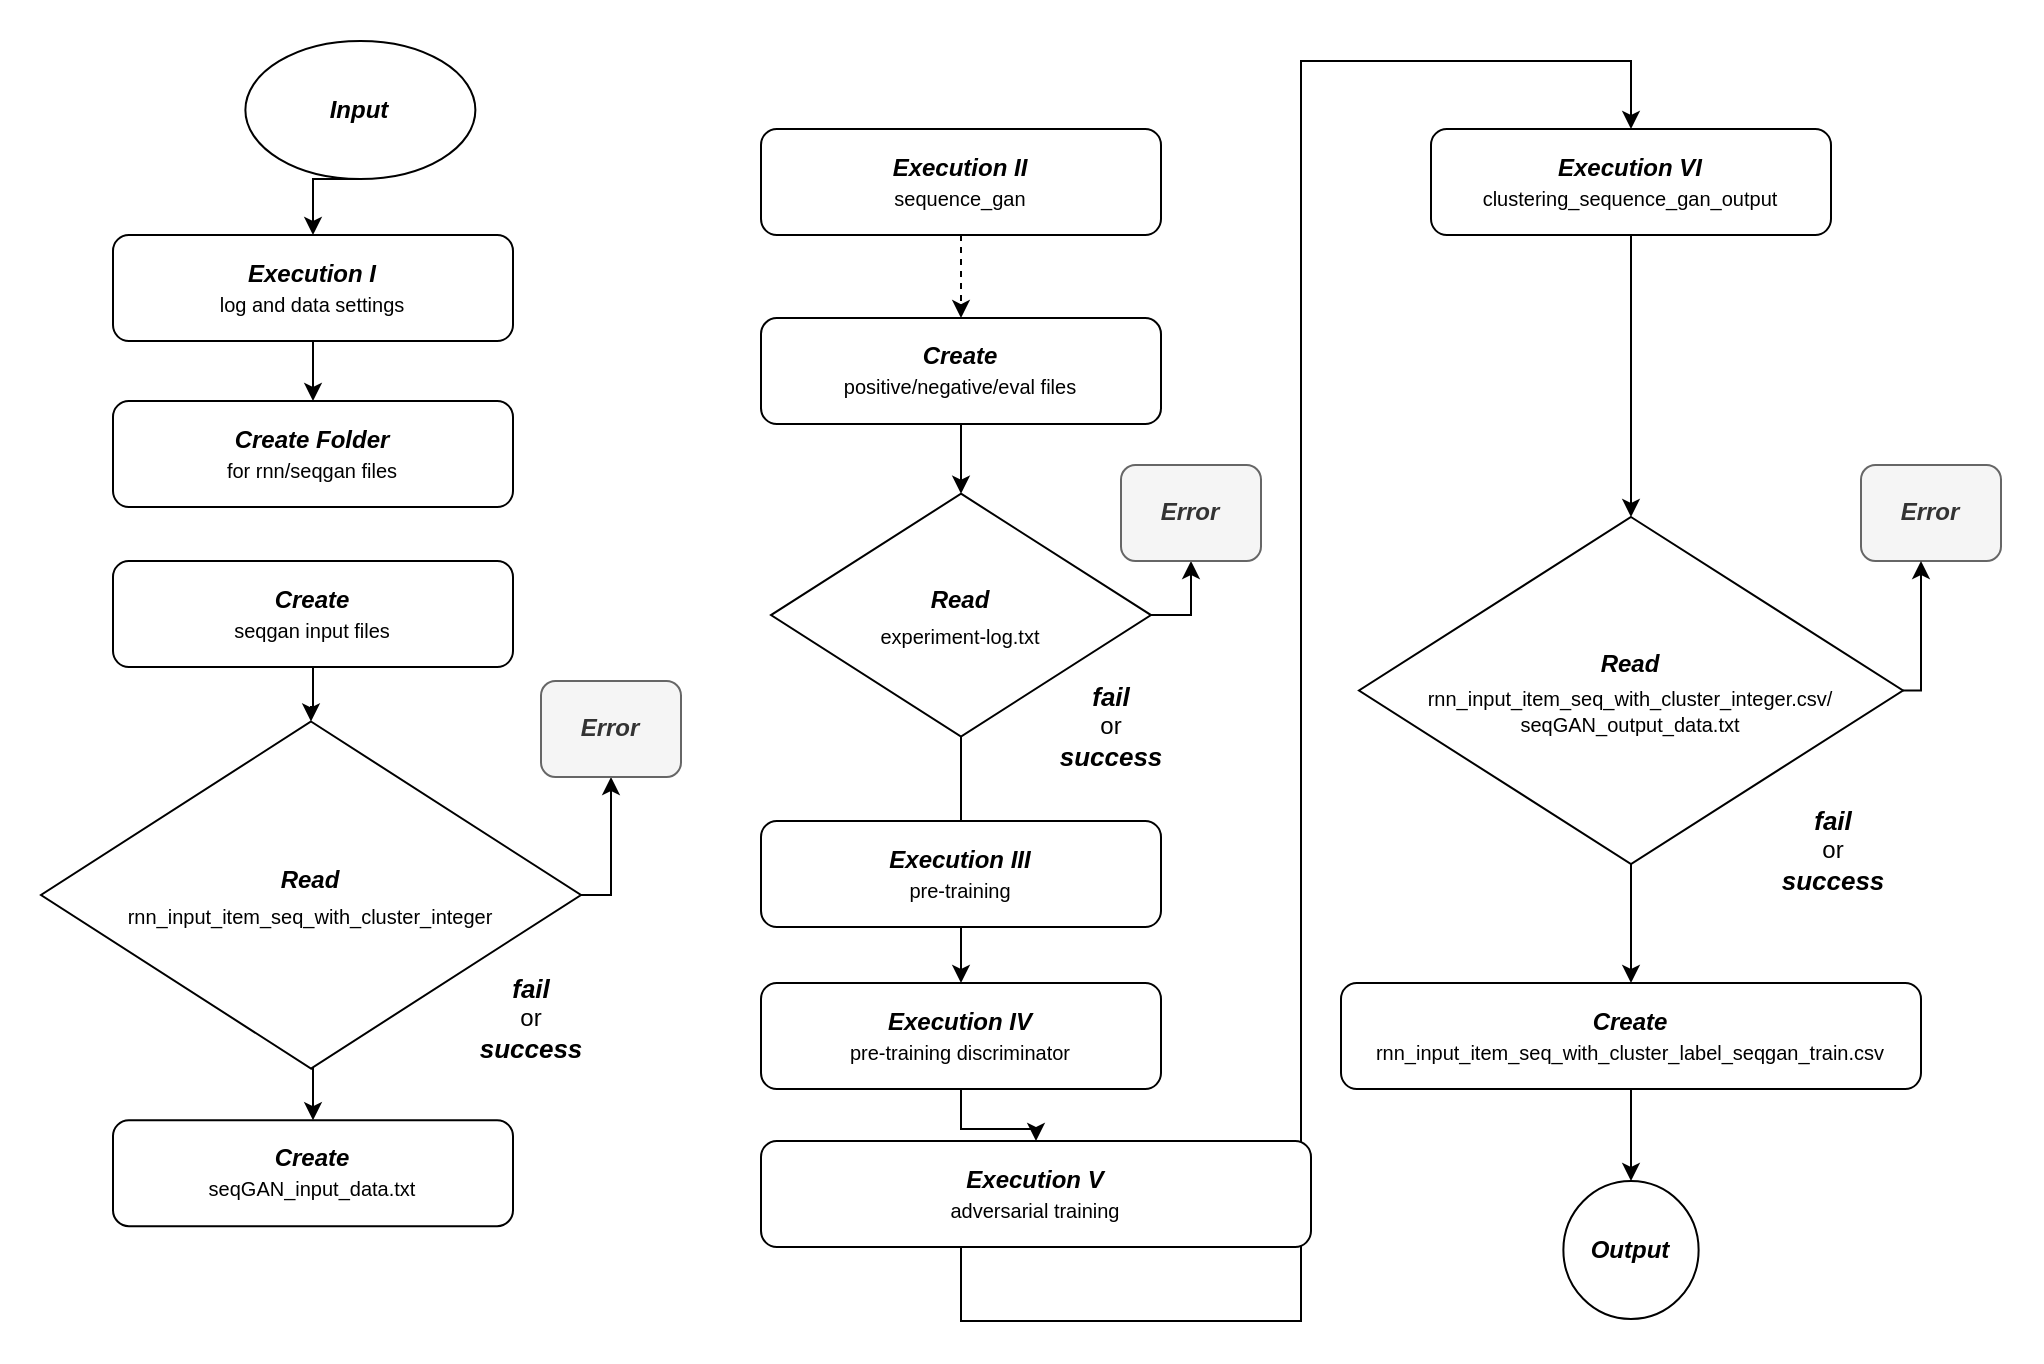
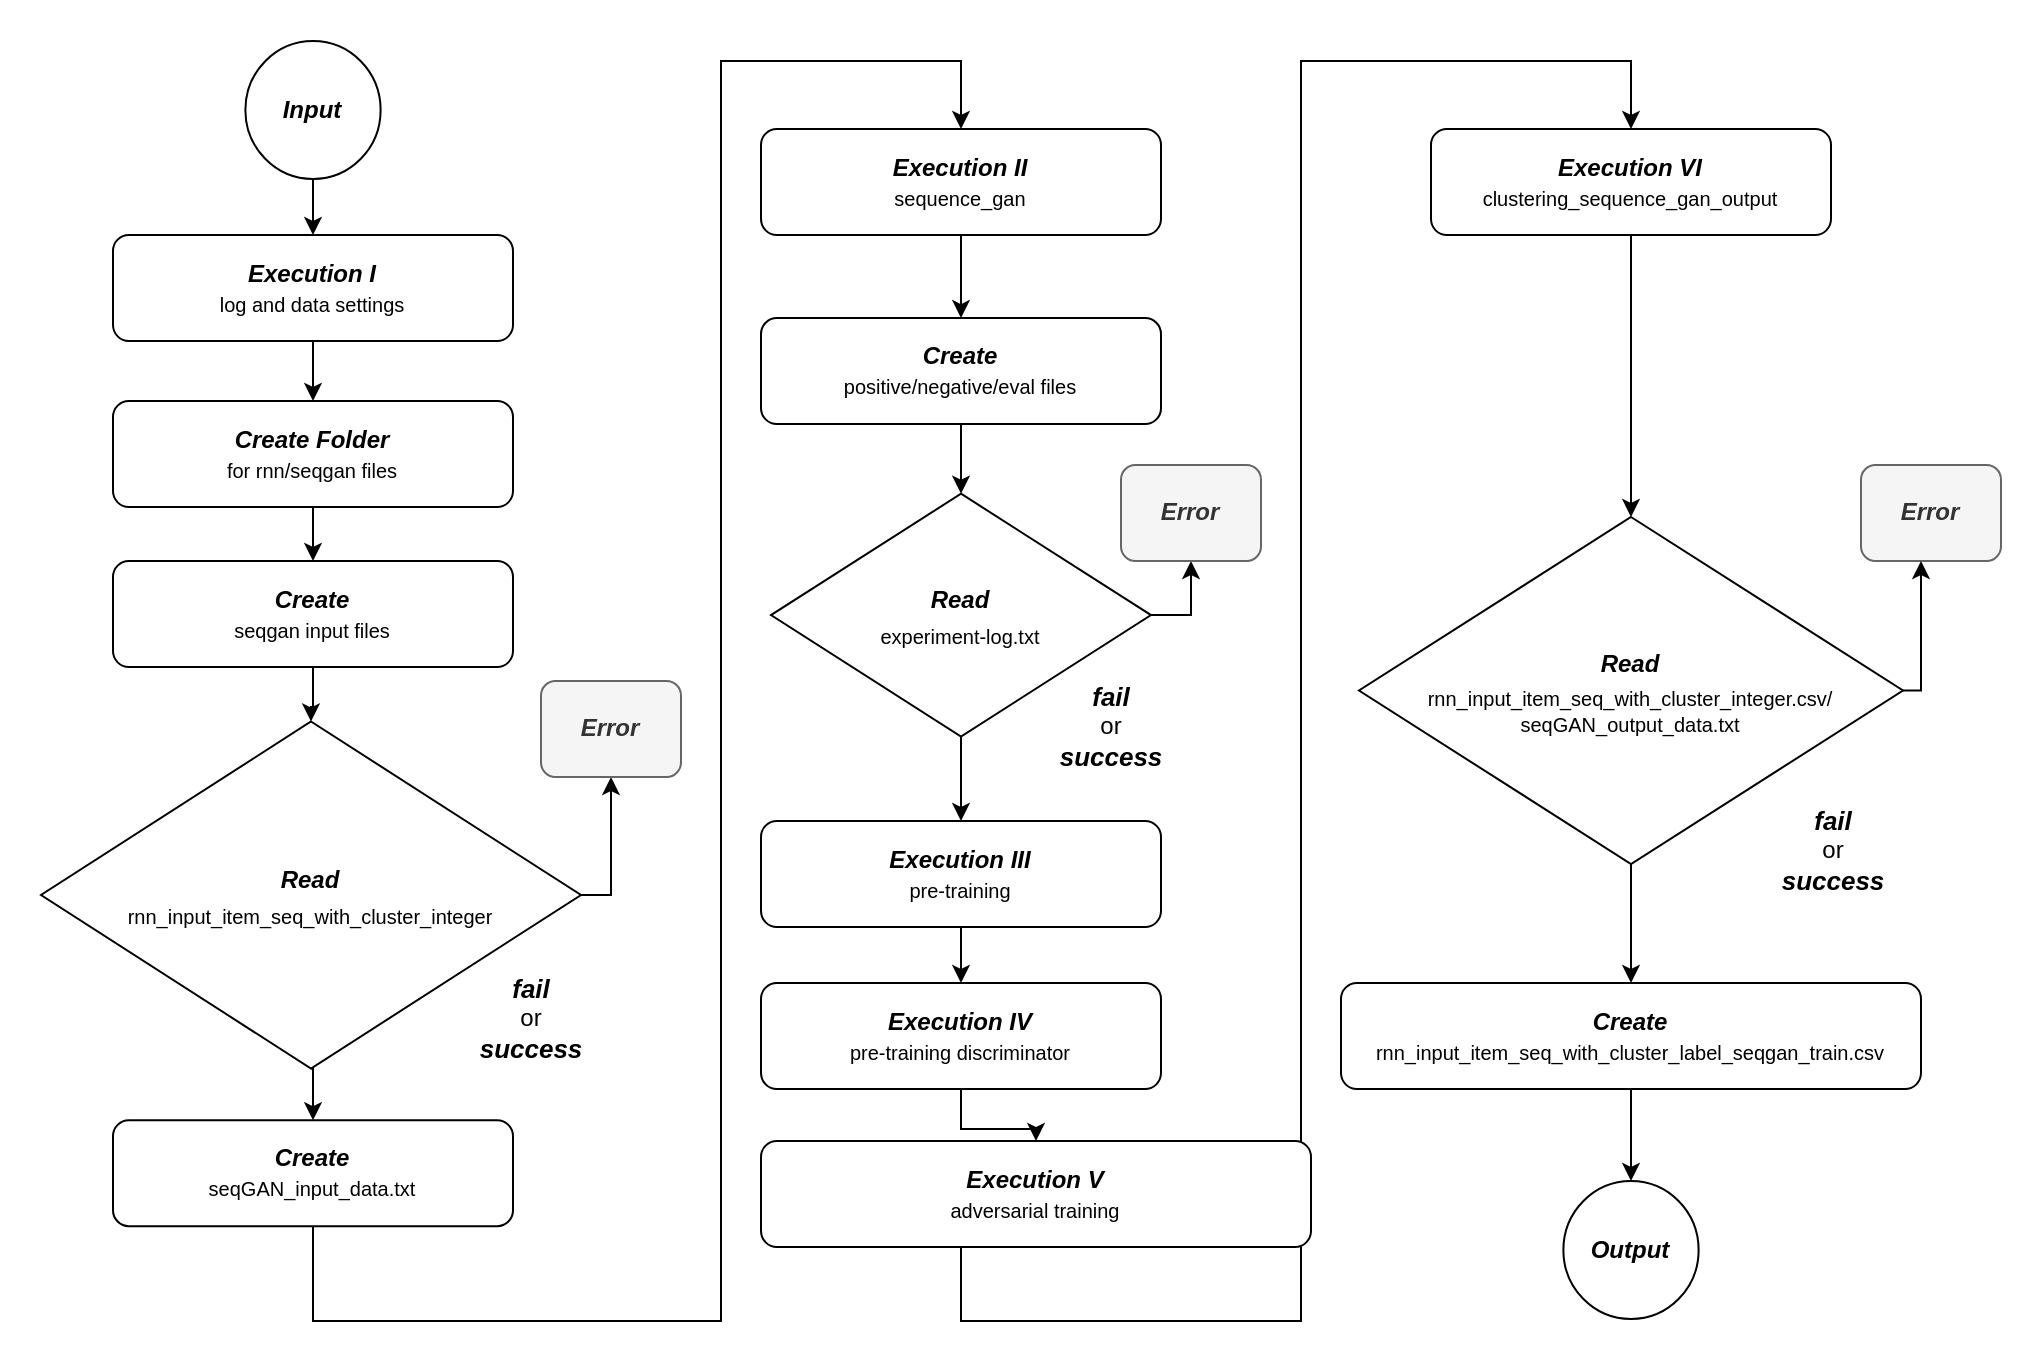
(360, 110) -> (313, 110)
(961, 272) -> (961, 272)
none -> (313, 527)
none -> (721, 795)
(961, 811) -> (961, 806)
